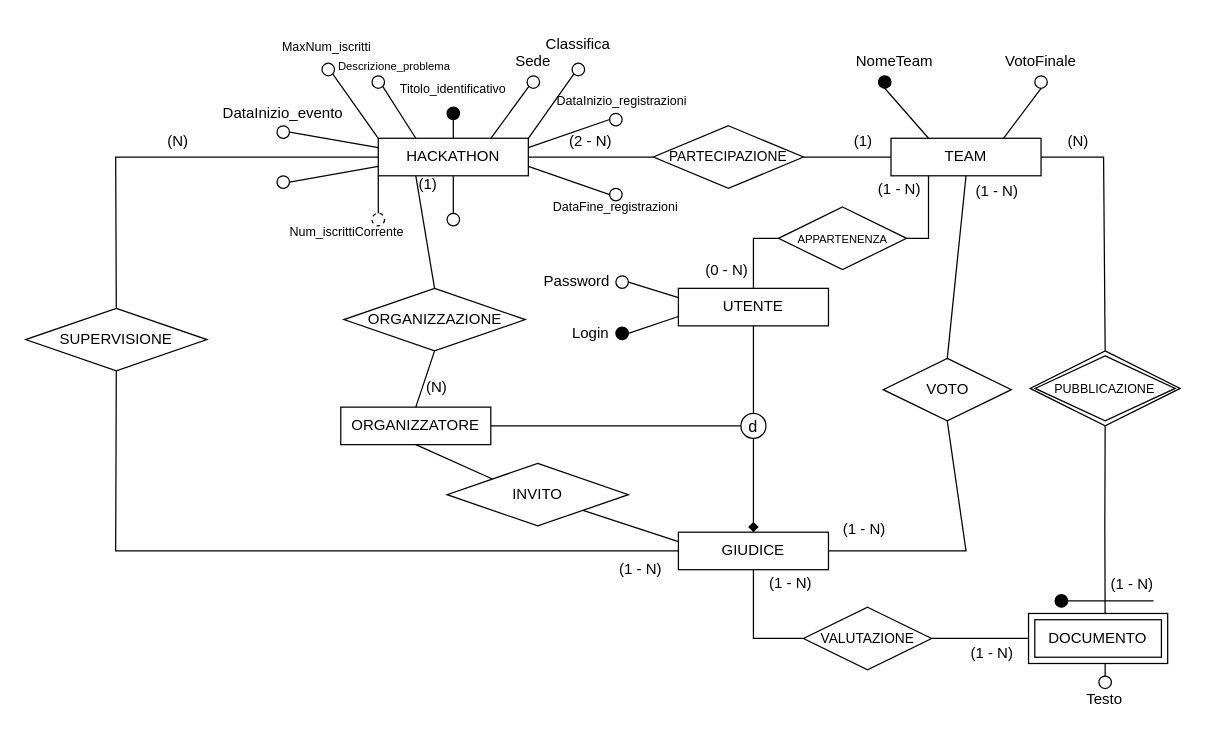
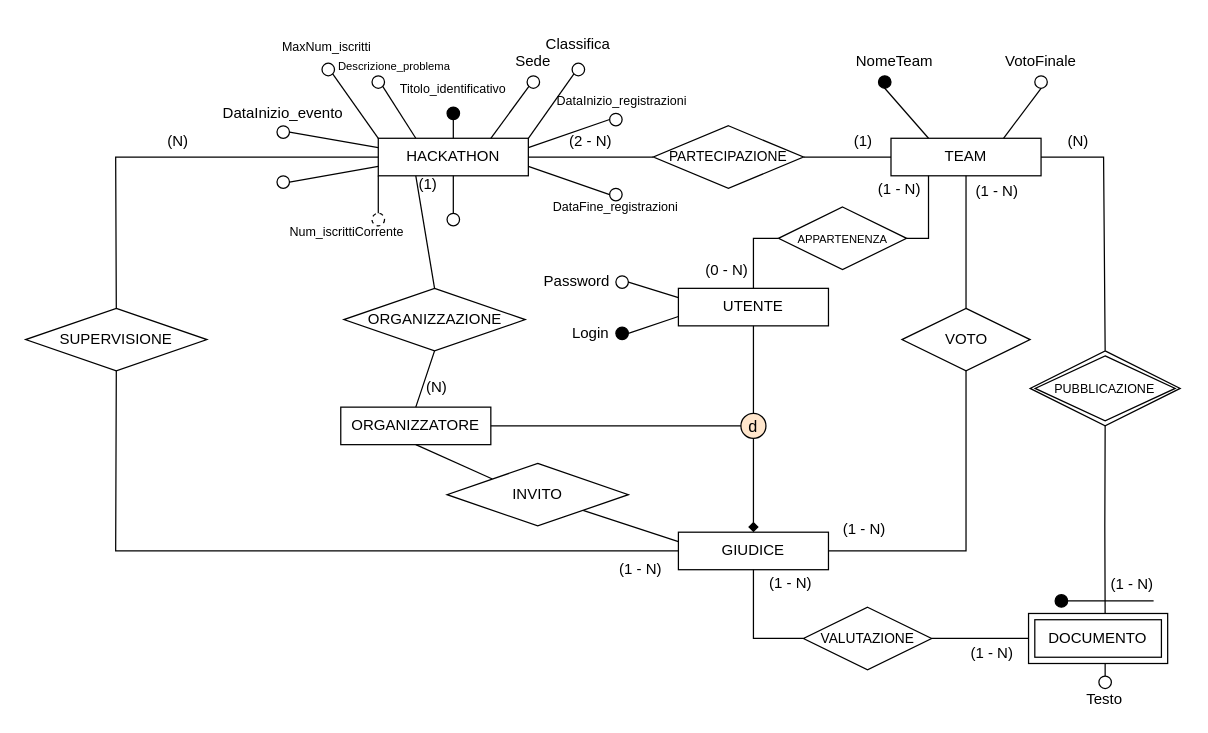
(947, 389) -> (966, 339)
(753, 426) -> (753, 426)
